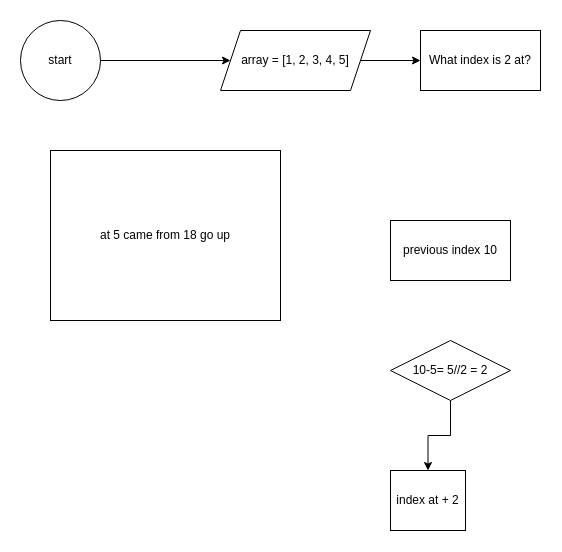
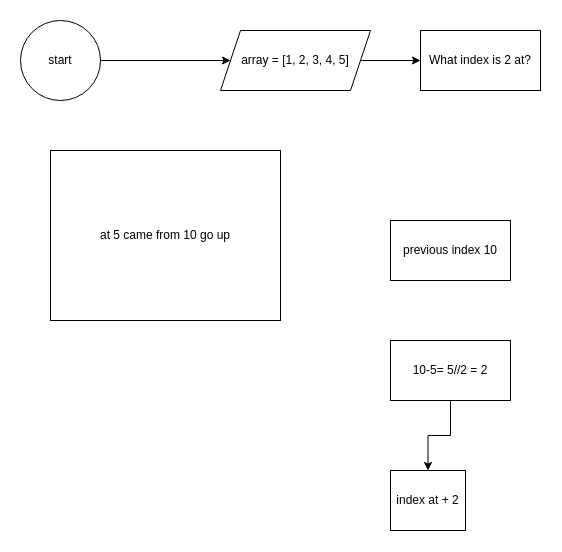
(166, 236) -> (166, 236)
(451, 371) -> (451, 371)
